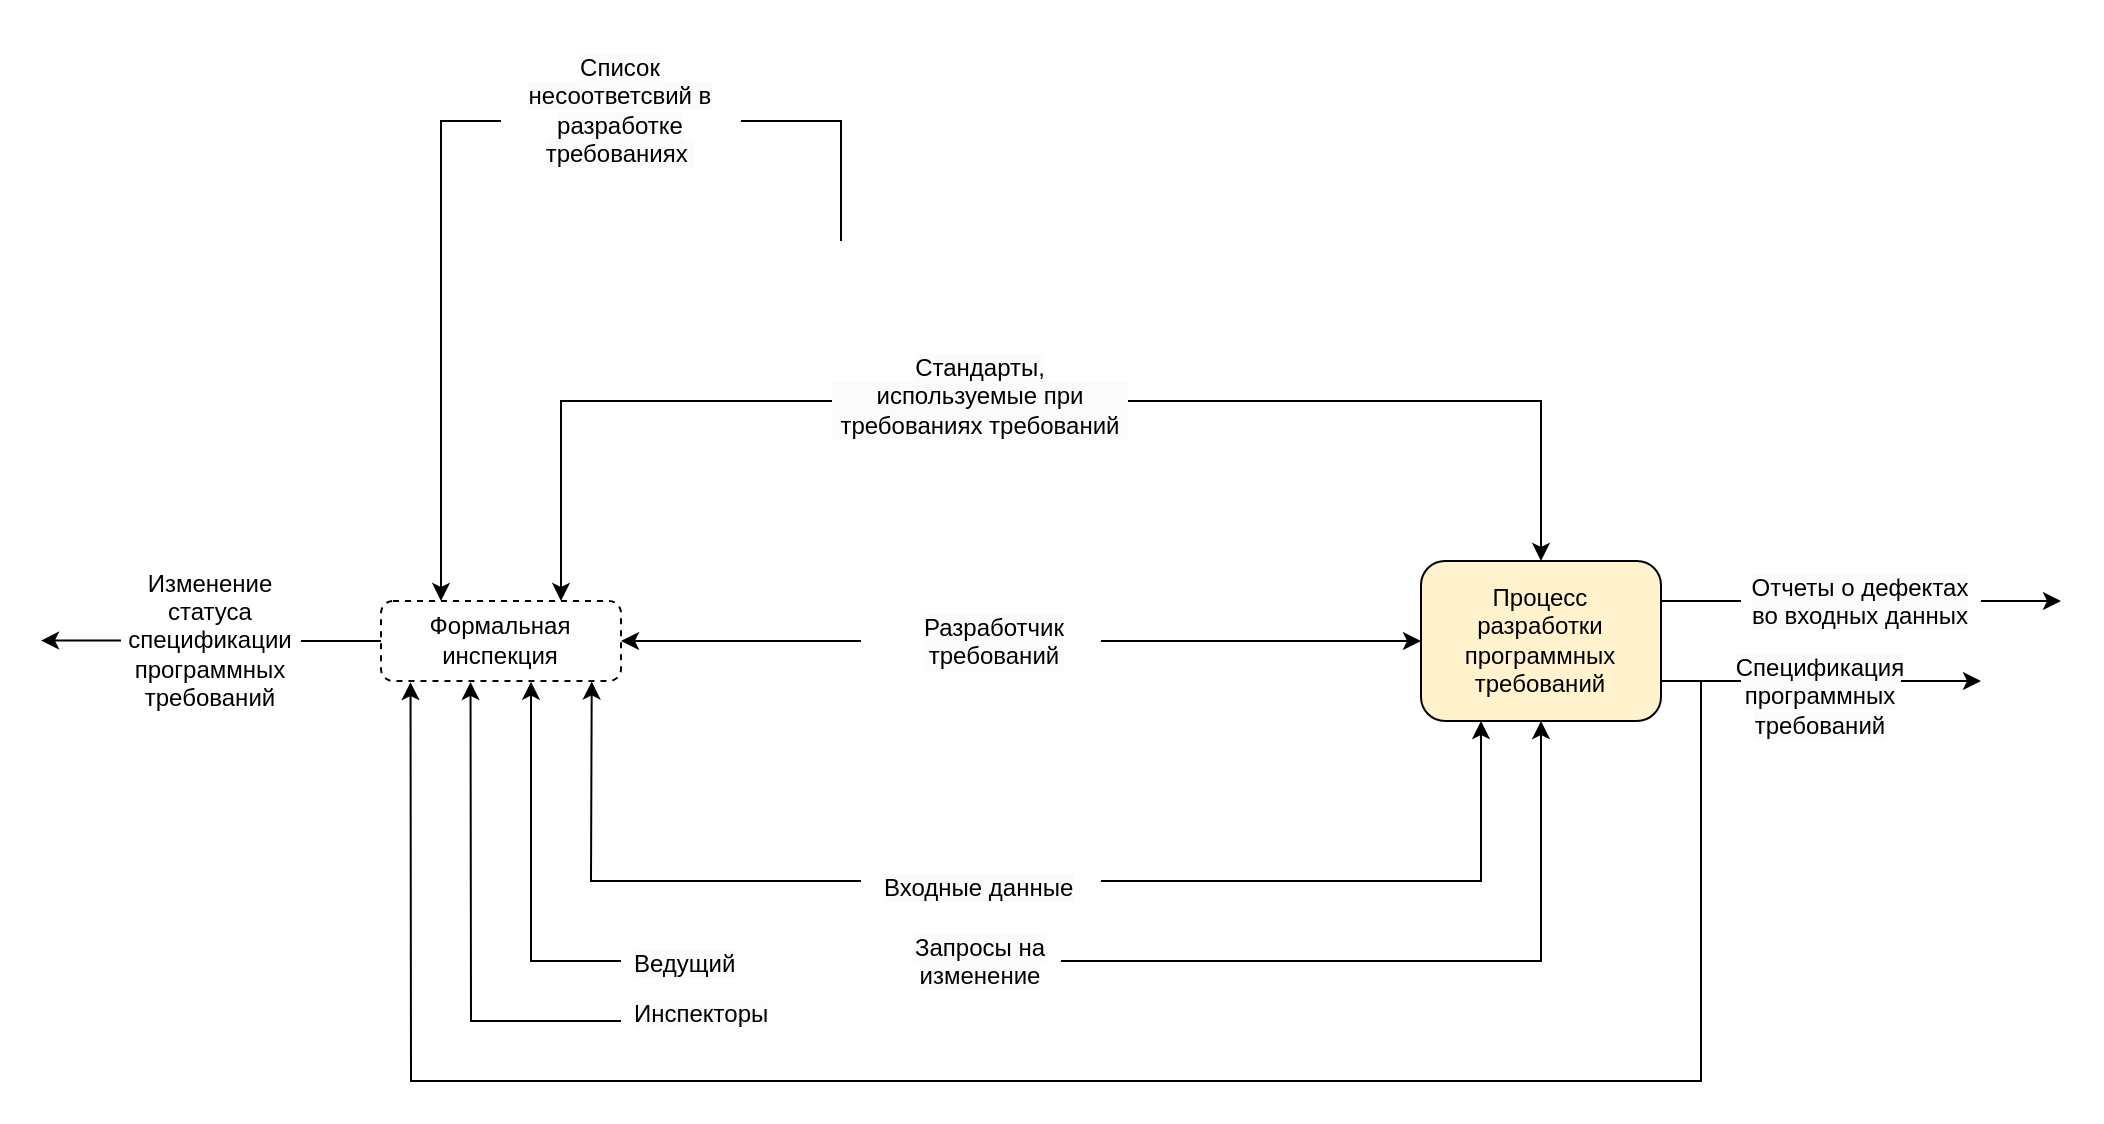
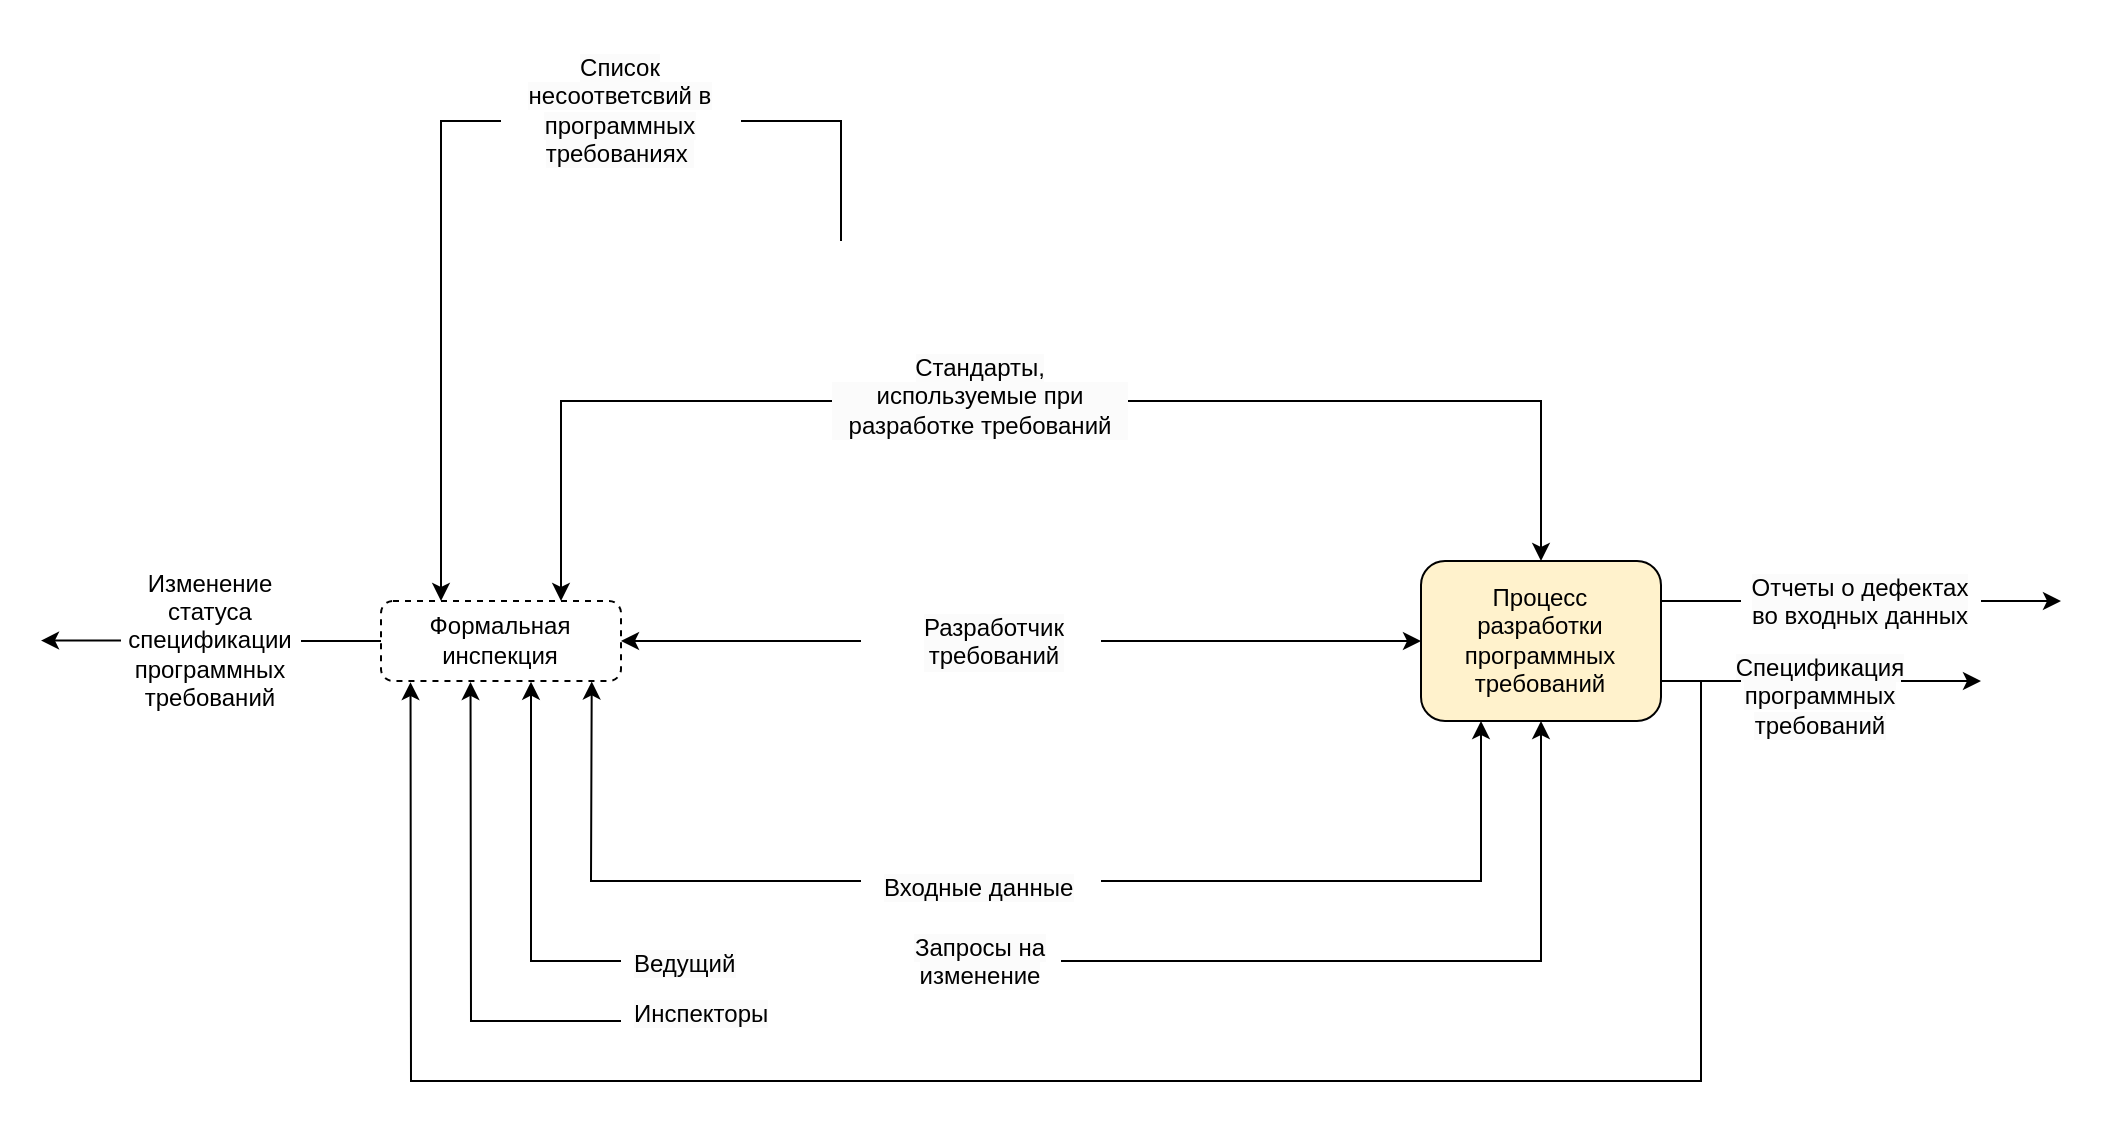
(621, 98) -> (621, 98)
(981, 398) -> (981, 398)
